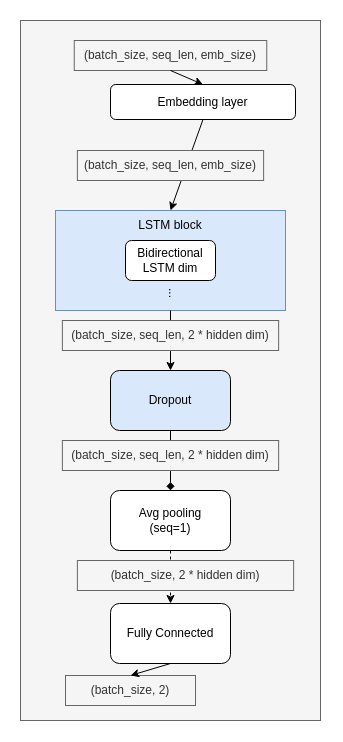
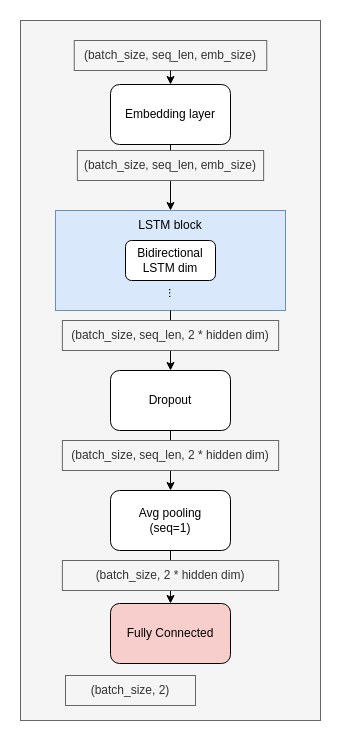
(203, 102) -> (171, 115)
(171, 401) -> (171, 401)
(171, 481) -> (171, 482)
(171, 568) -> (171, 568)
(186, 576) -> (171, 576)
(171, 634) -> (171, 634)
(154, 668) -> none
